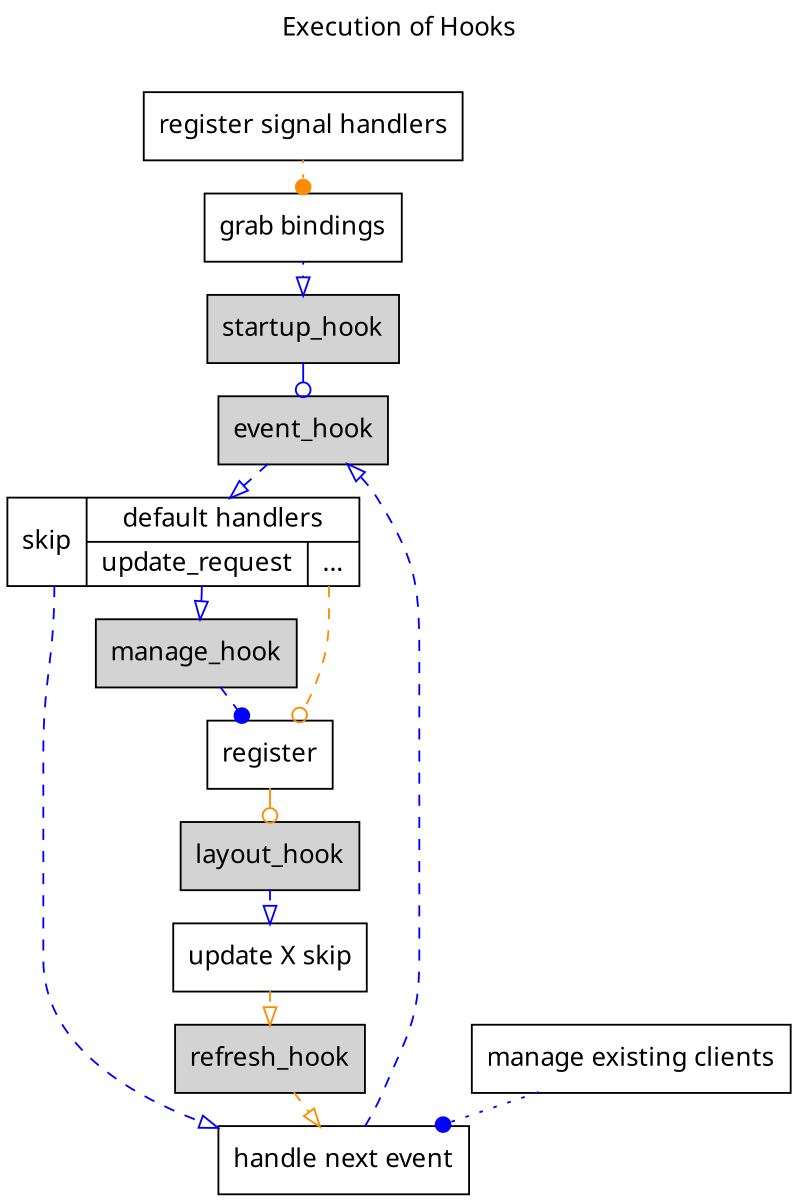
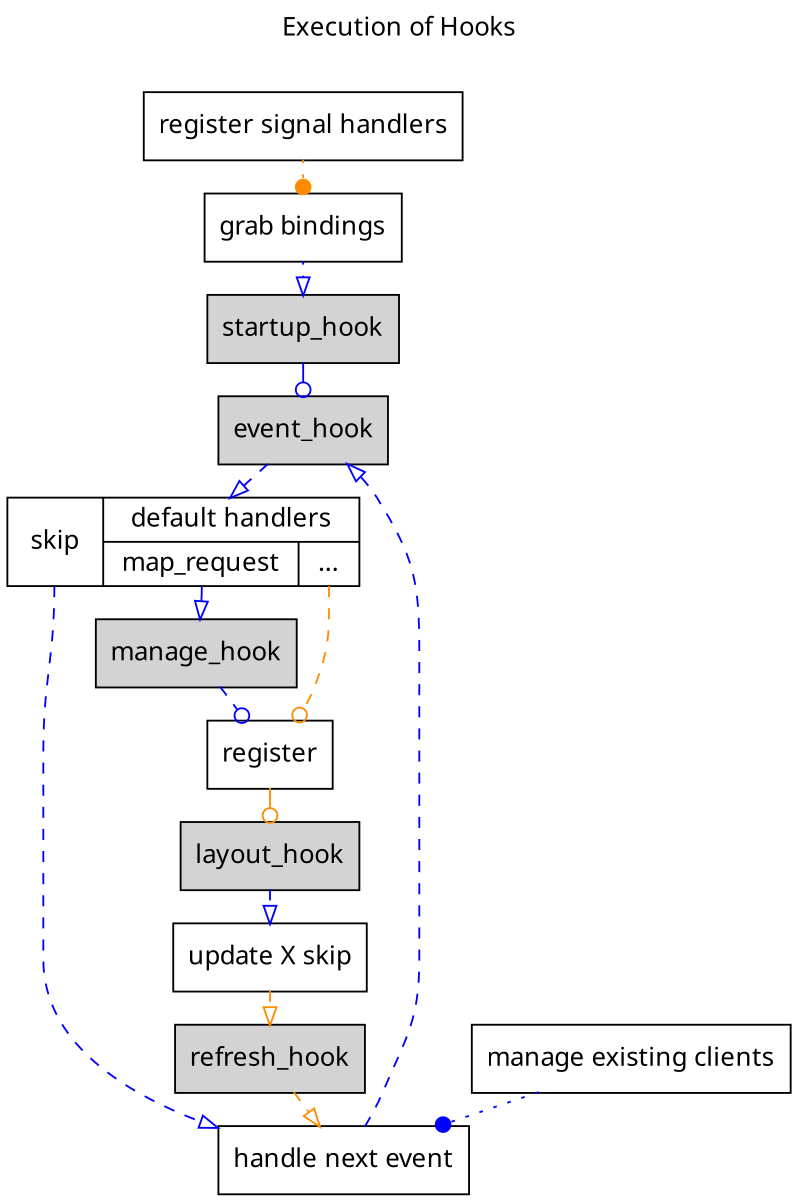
(197, 563) -> (201, 563)
(229, 698) -> (229, 698)
